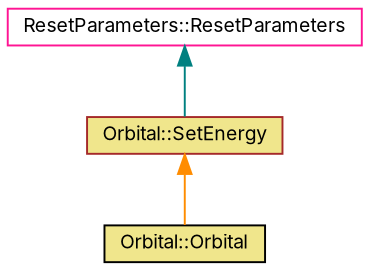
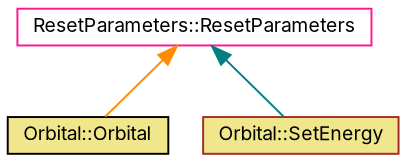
(185, 200) -> (134, 88)
